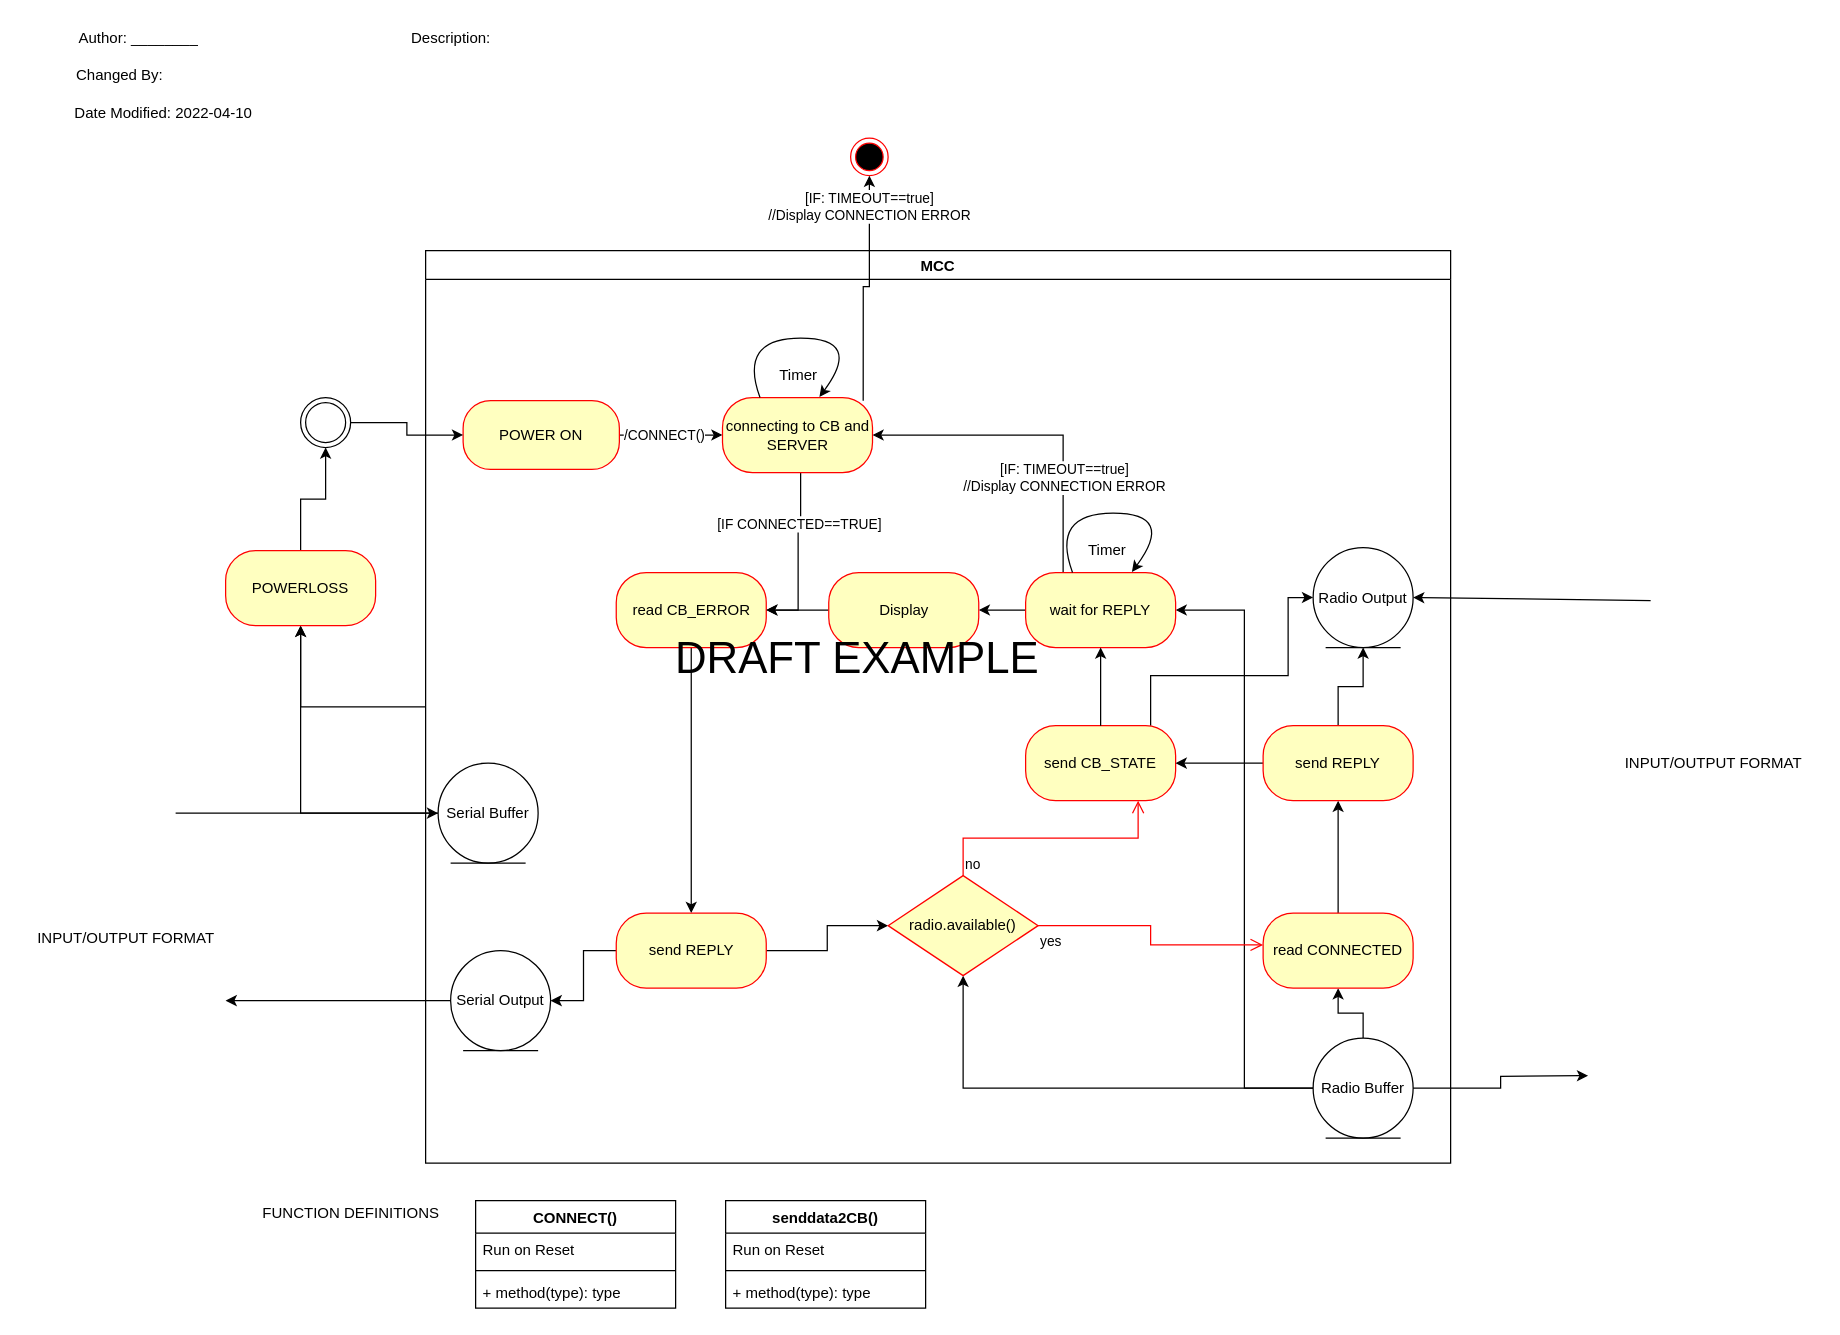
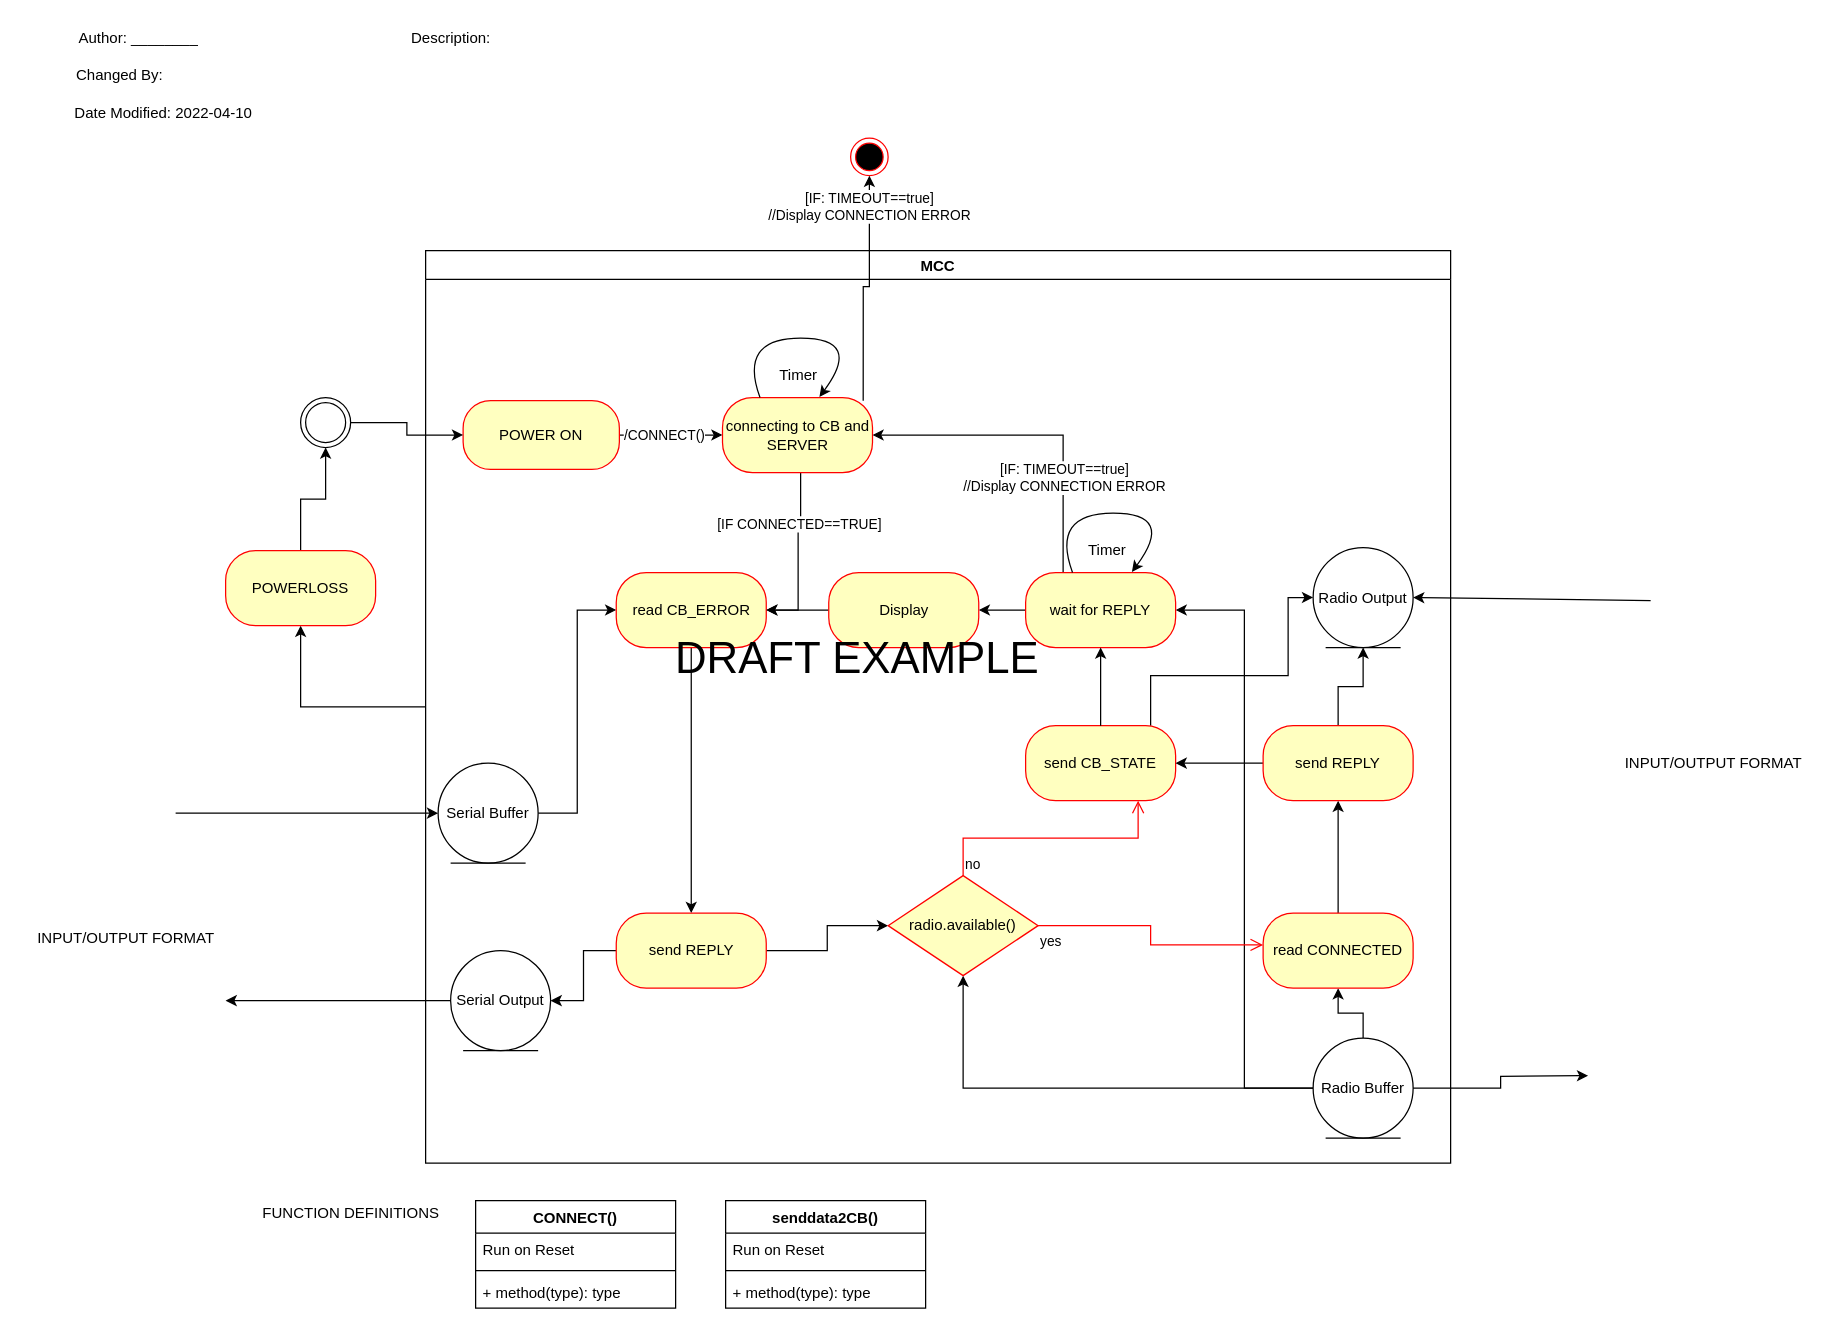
(301, 759) -> (577, 716)
